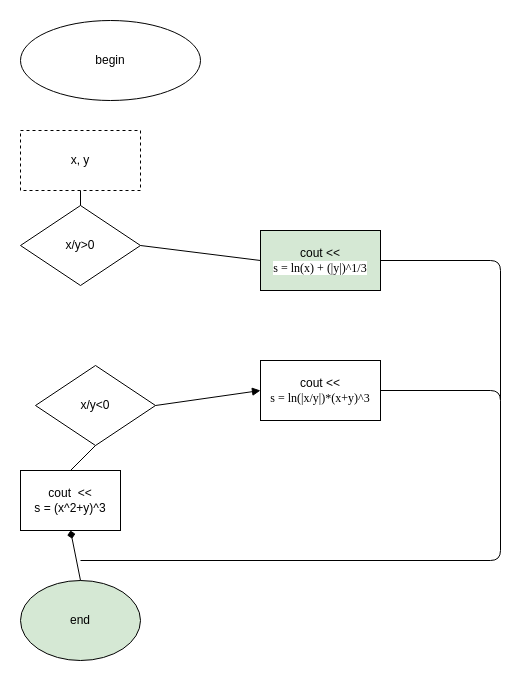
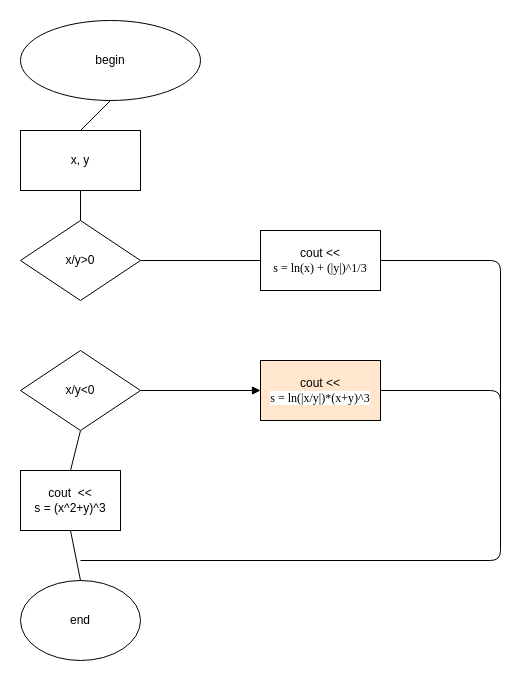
none -> (96, 116)
(81, 161) -> (81, 161)
(81, 246) -> (81, 261)
(321, 261) -> (321, 261)
(321, 391) -> (321, 391)
(96, 406) -> (81, 391)
(72, 539) -> (71, 535)
(81, 621) -> (81, 621)
